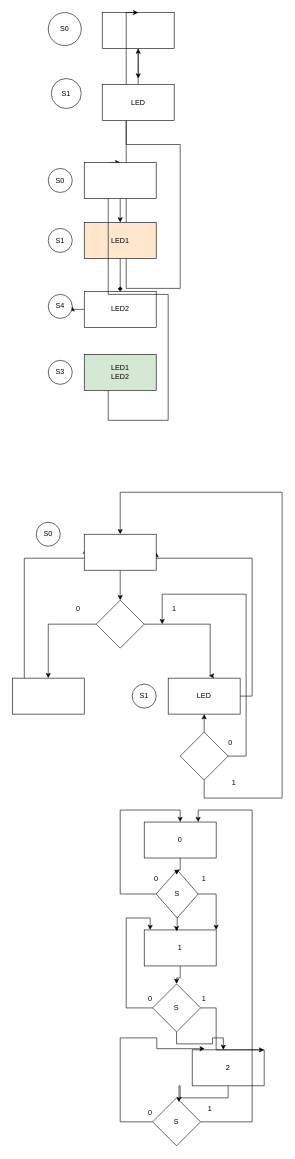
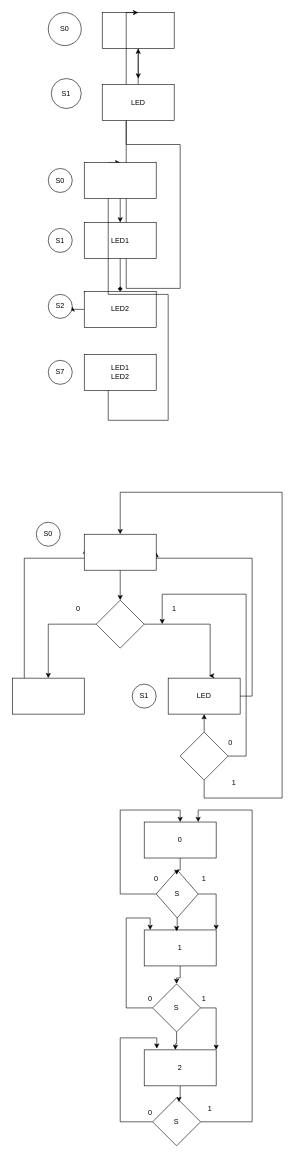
(120, 240) -> (120, 240)
(60, 306) -> (60, 306)
(60, 372) -> (60, 372)
(120, 372) -> (120, 372)
(228, 1068) -> (180, 1068)
